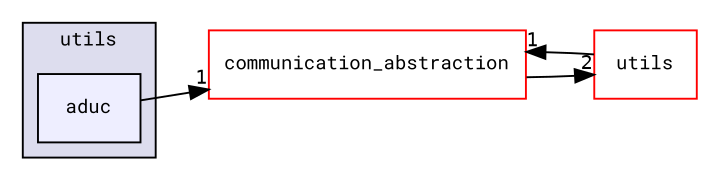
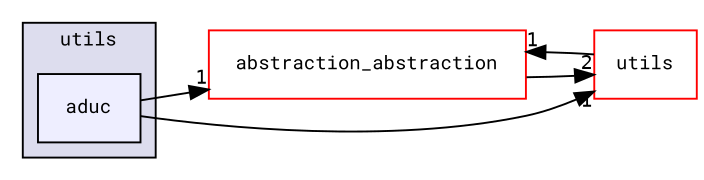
(367, 65) -> (367, 65)
none -> (360, 131)
